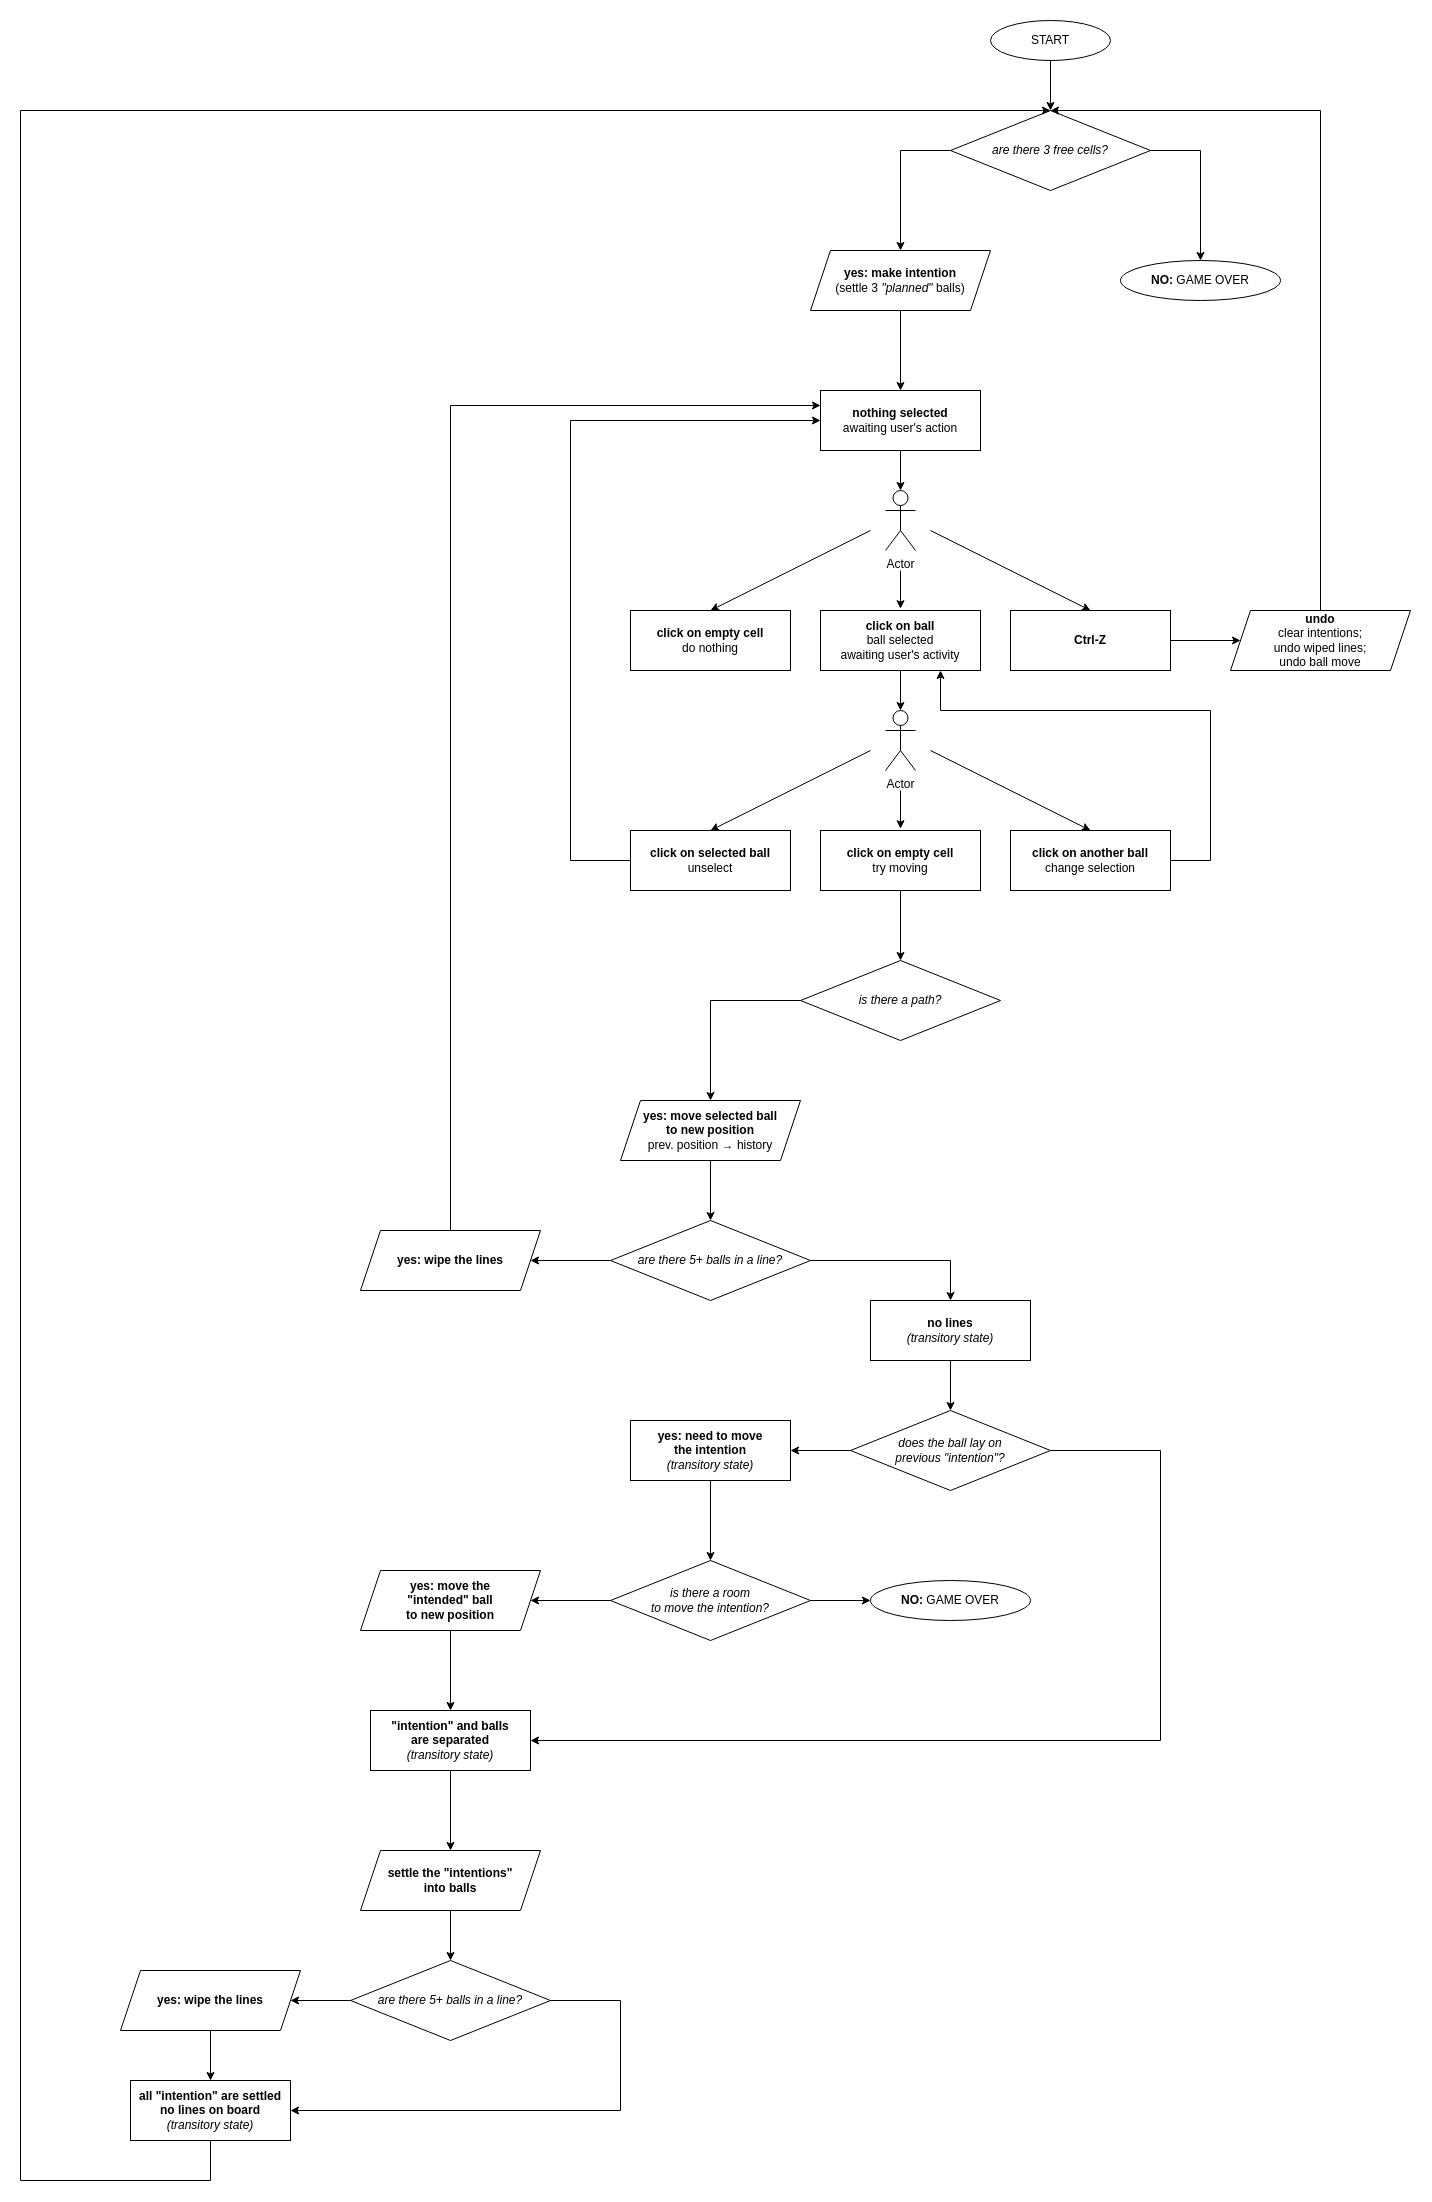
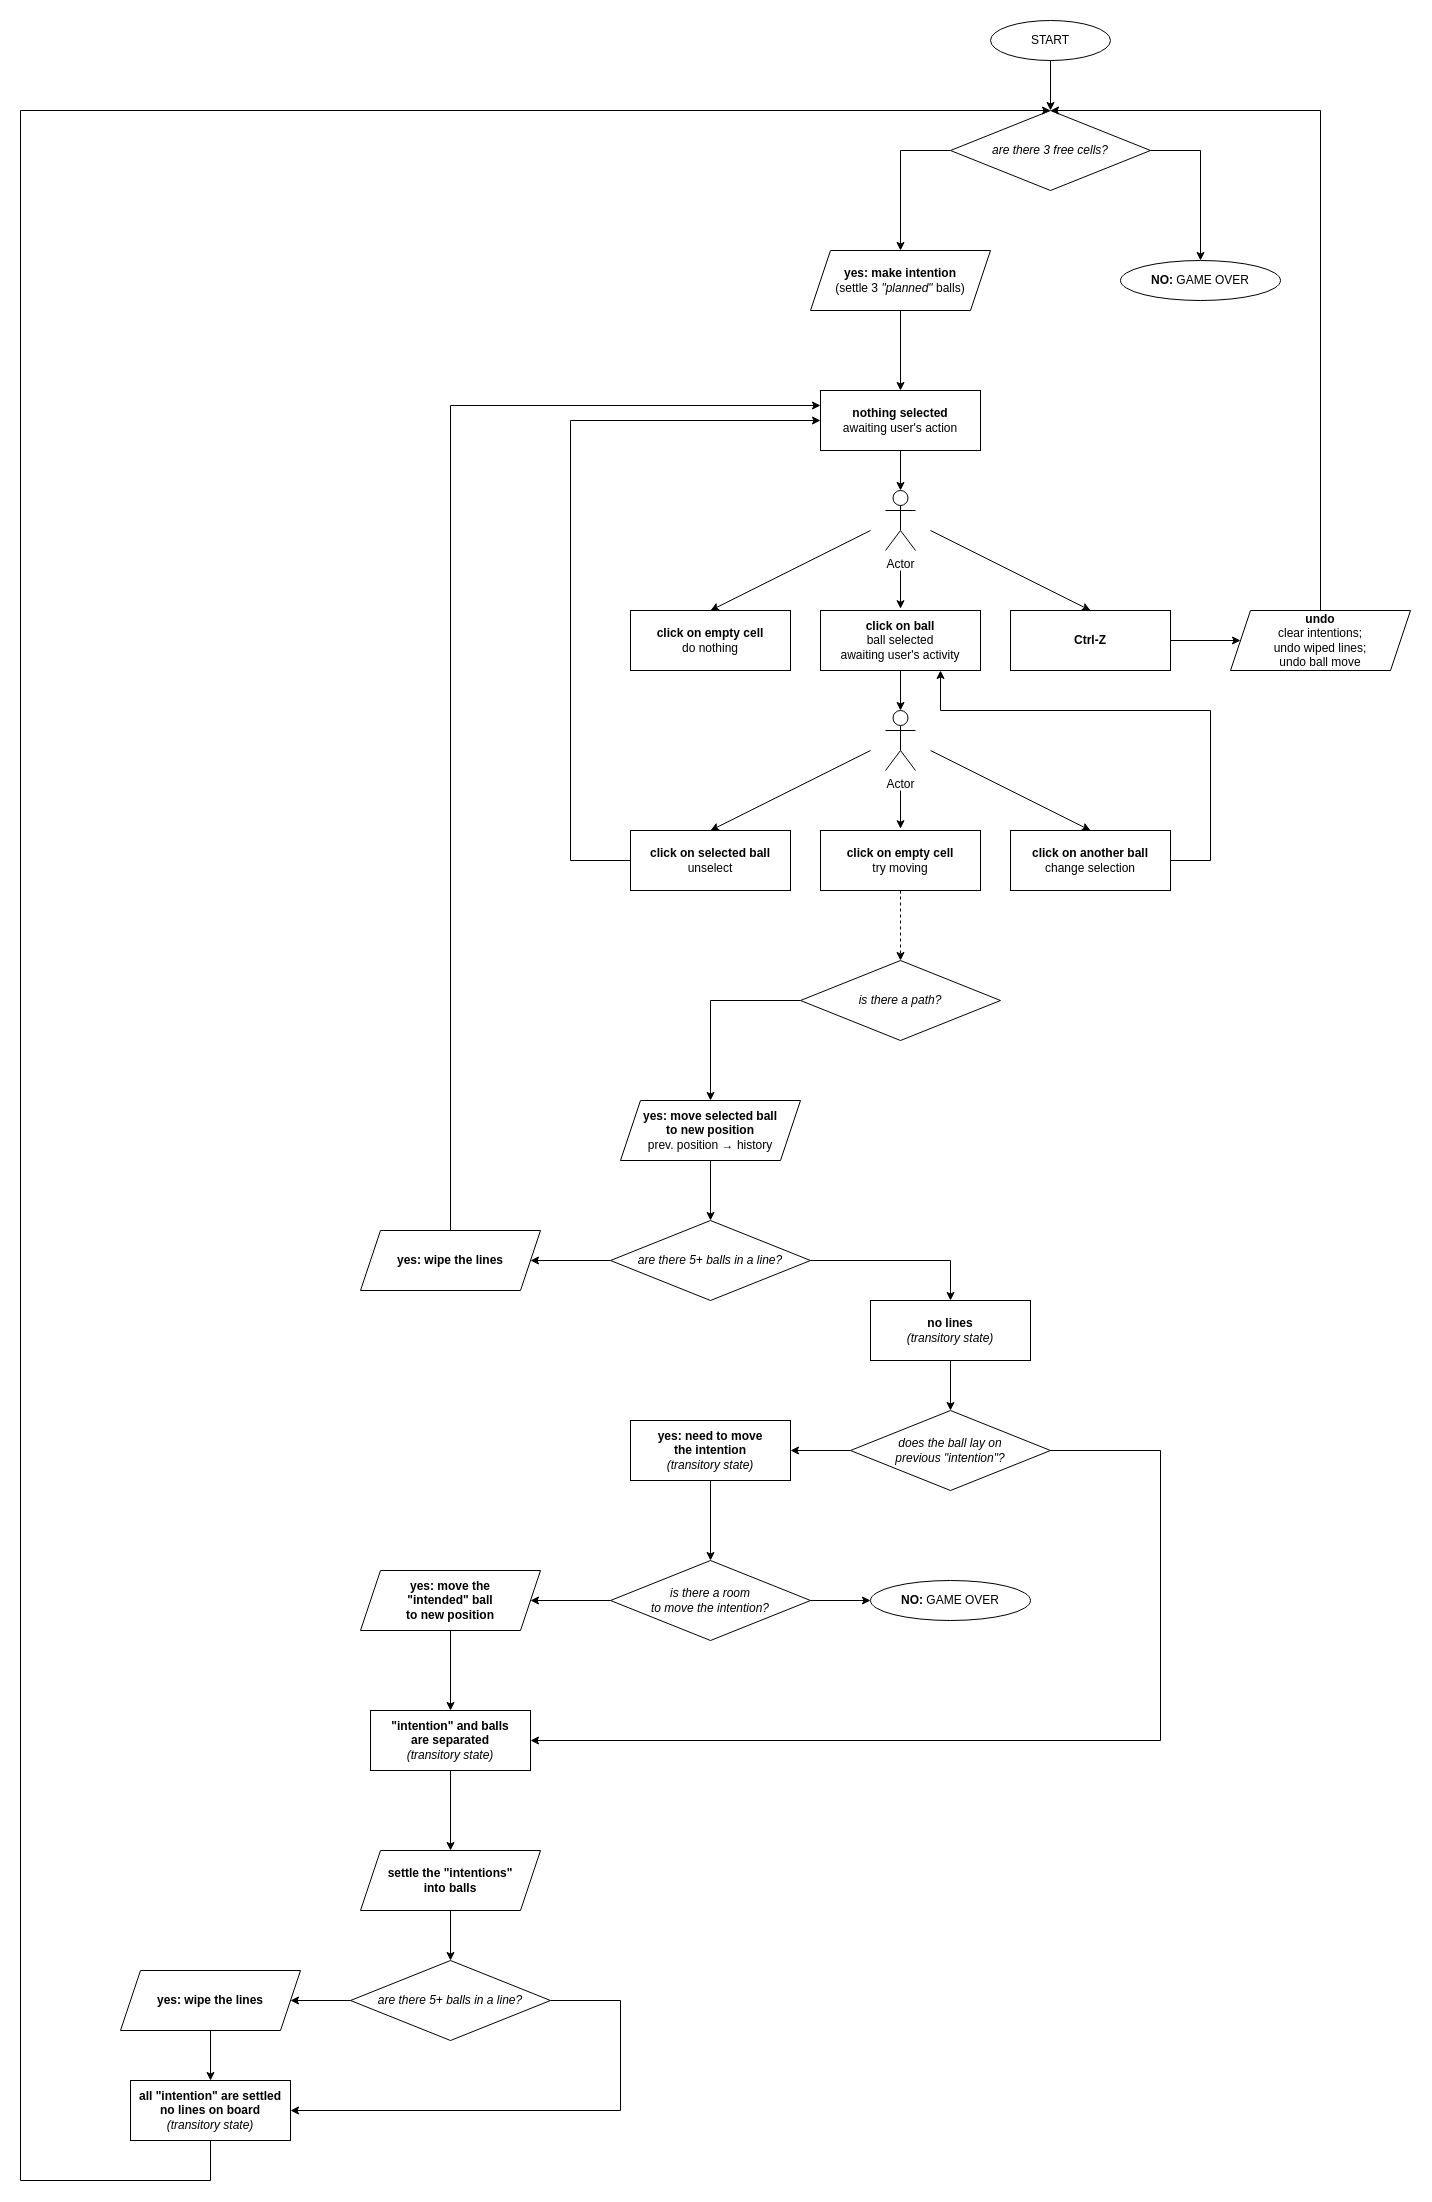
(901, 922) -> (901, 922)
